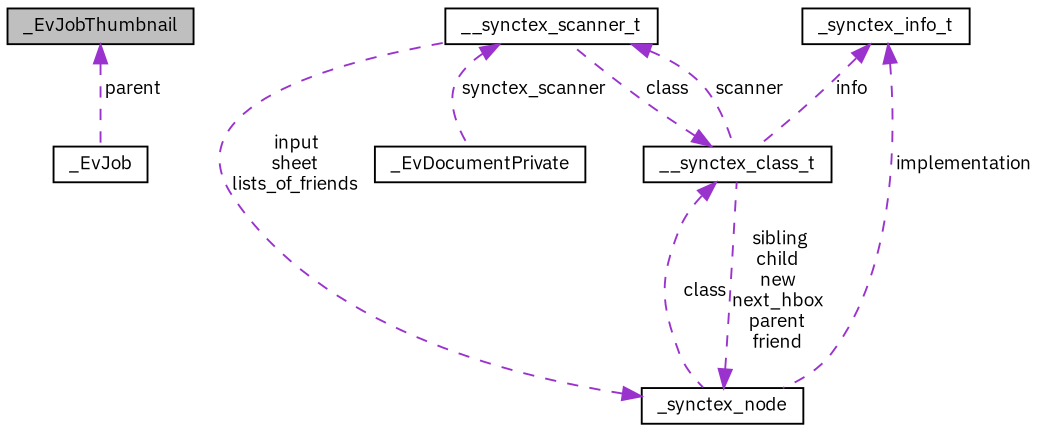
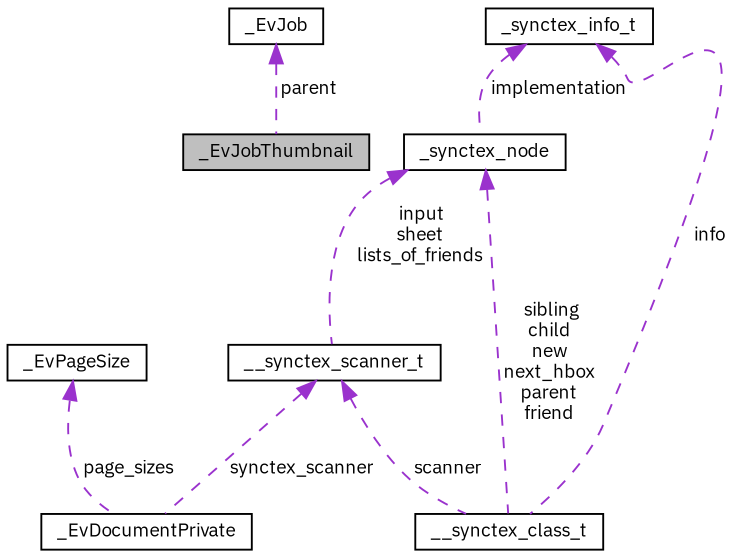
(632, 92) -> none
(101, 105) -> (276, 99)
(665, 292) -> none
none -> (77, 363)
